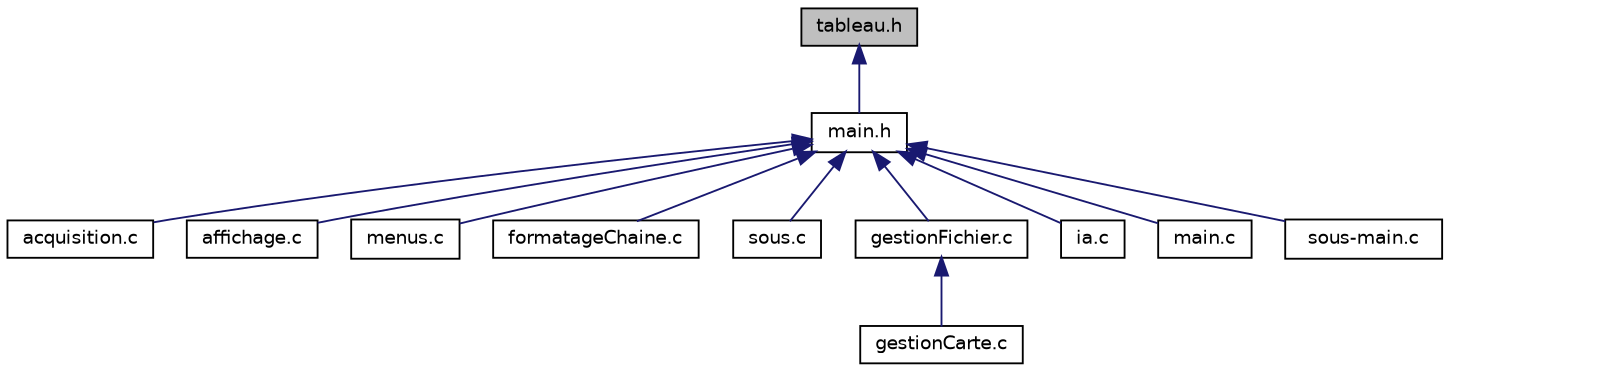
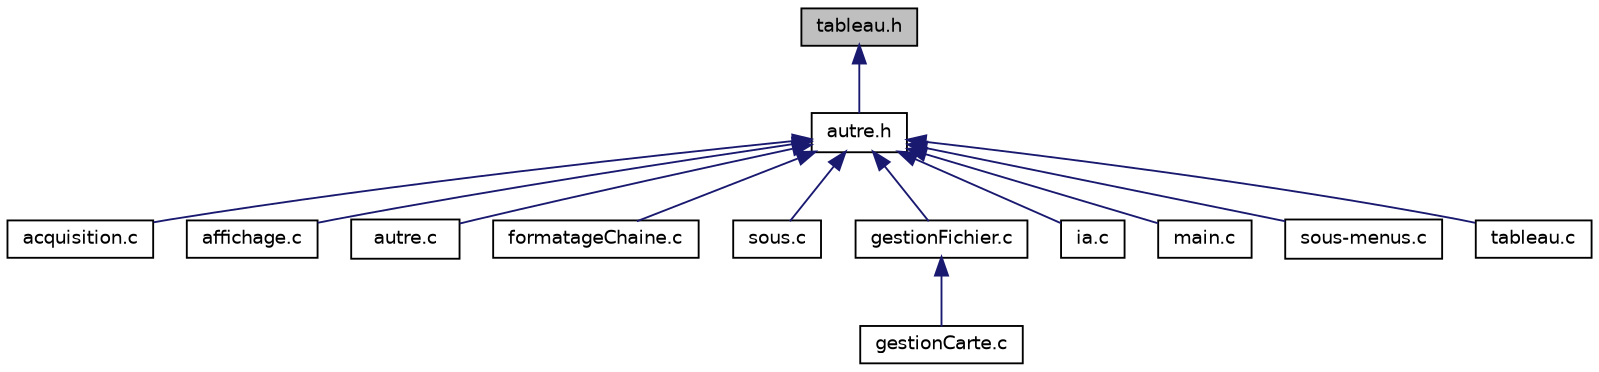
(859, 133) -> (859, 133)
(405, 239) -> (405, 239)
(1364, 239) -> (1364, 239)
none -> (1534, 239)
